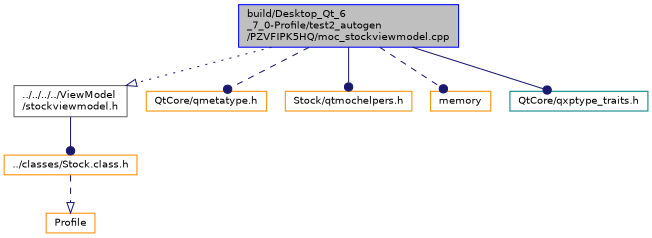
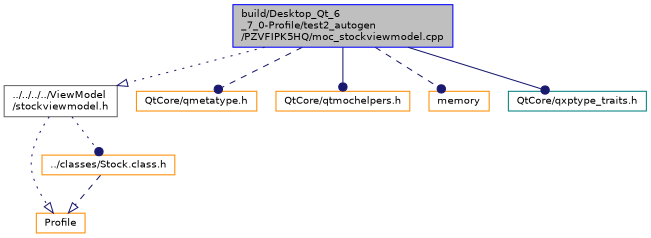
(349, 101) -> (343, 101)
(71, 132) -> (84, 132)
none -> (31, 161)
